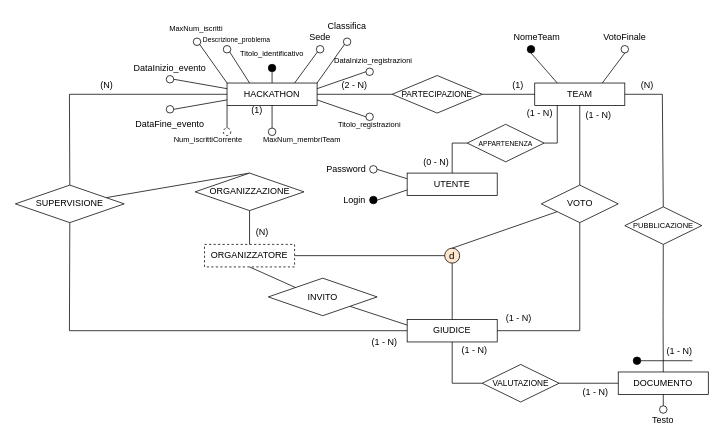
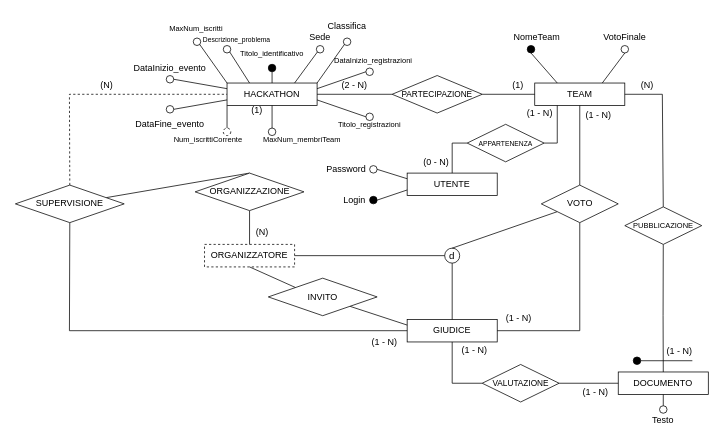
(103, 94) -> (103, 94)
(452, 255) -> (452, 255)
